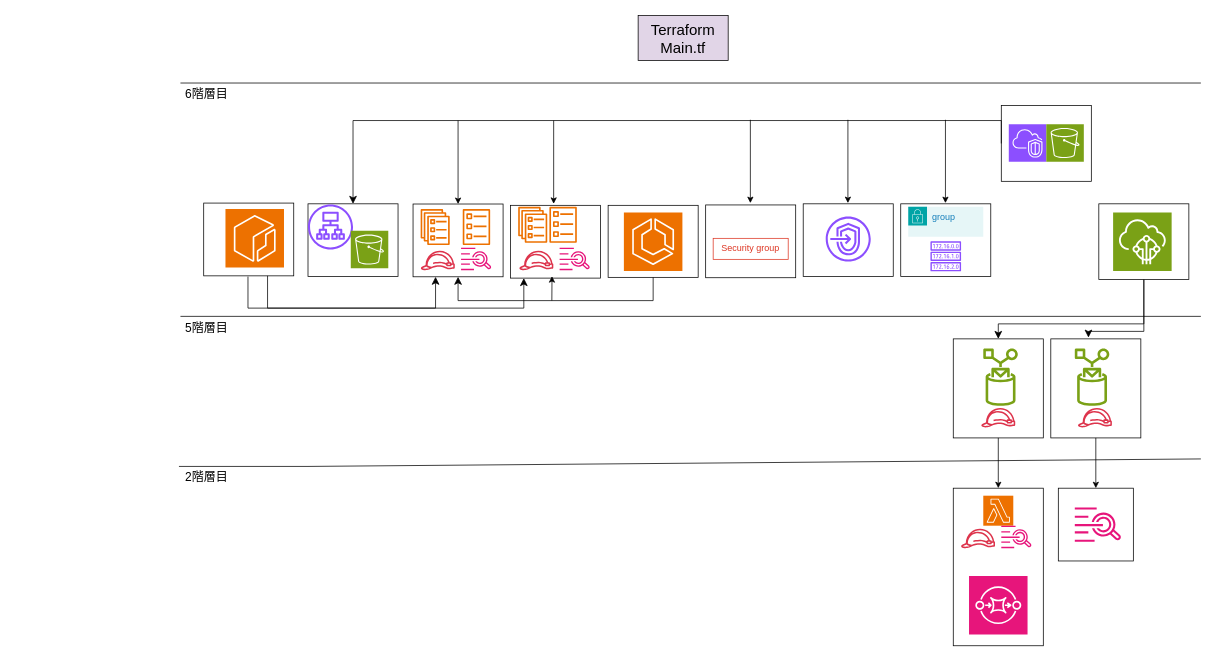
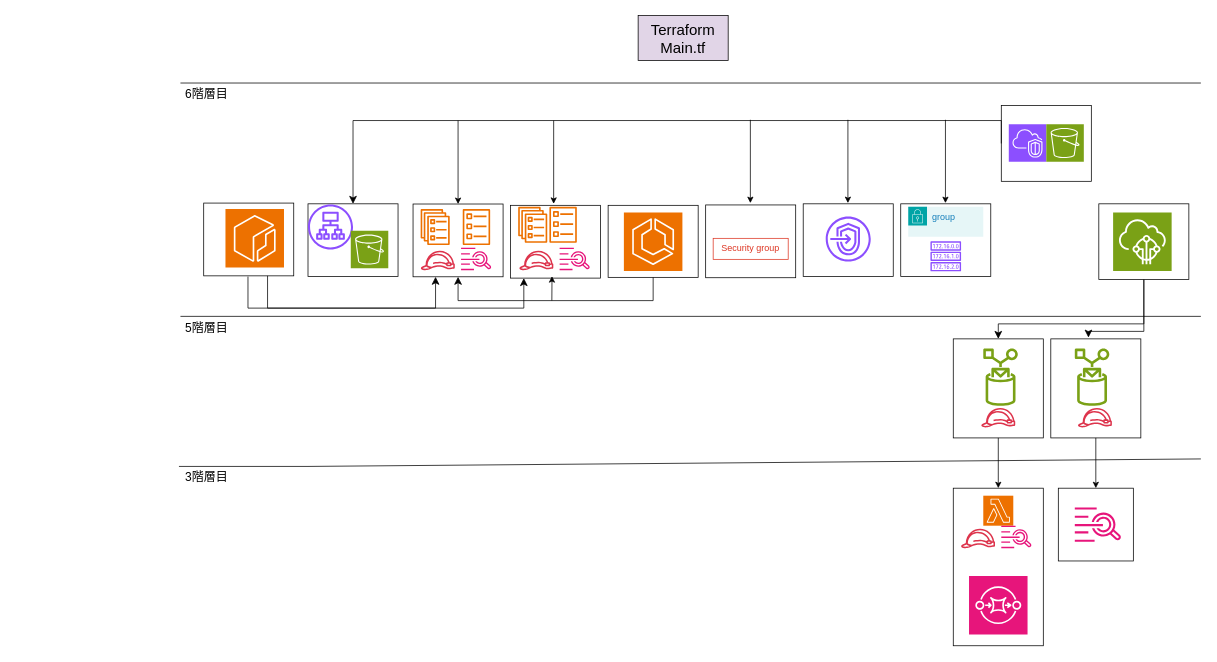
(207, 477) -> (207, 477)
